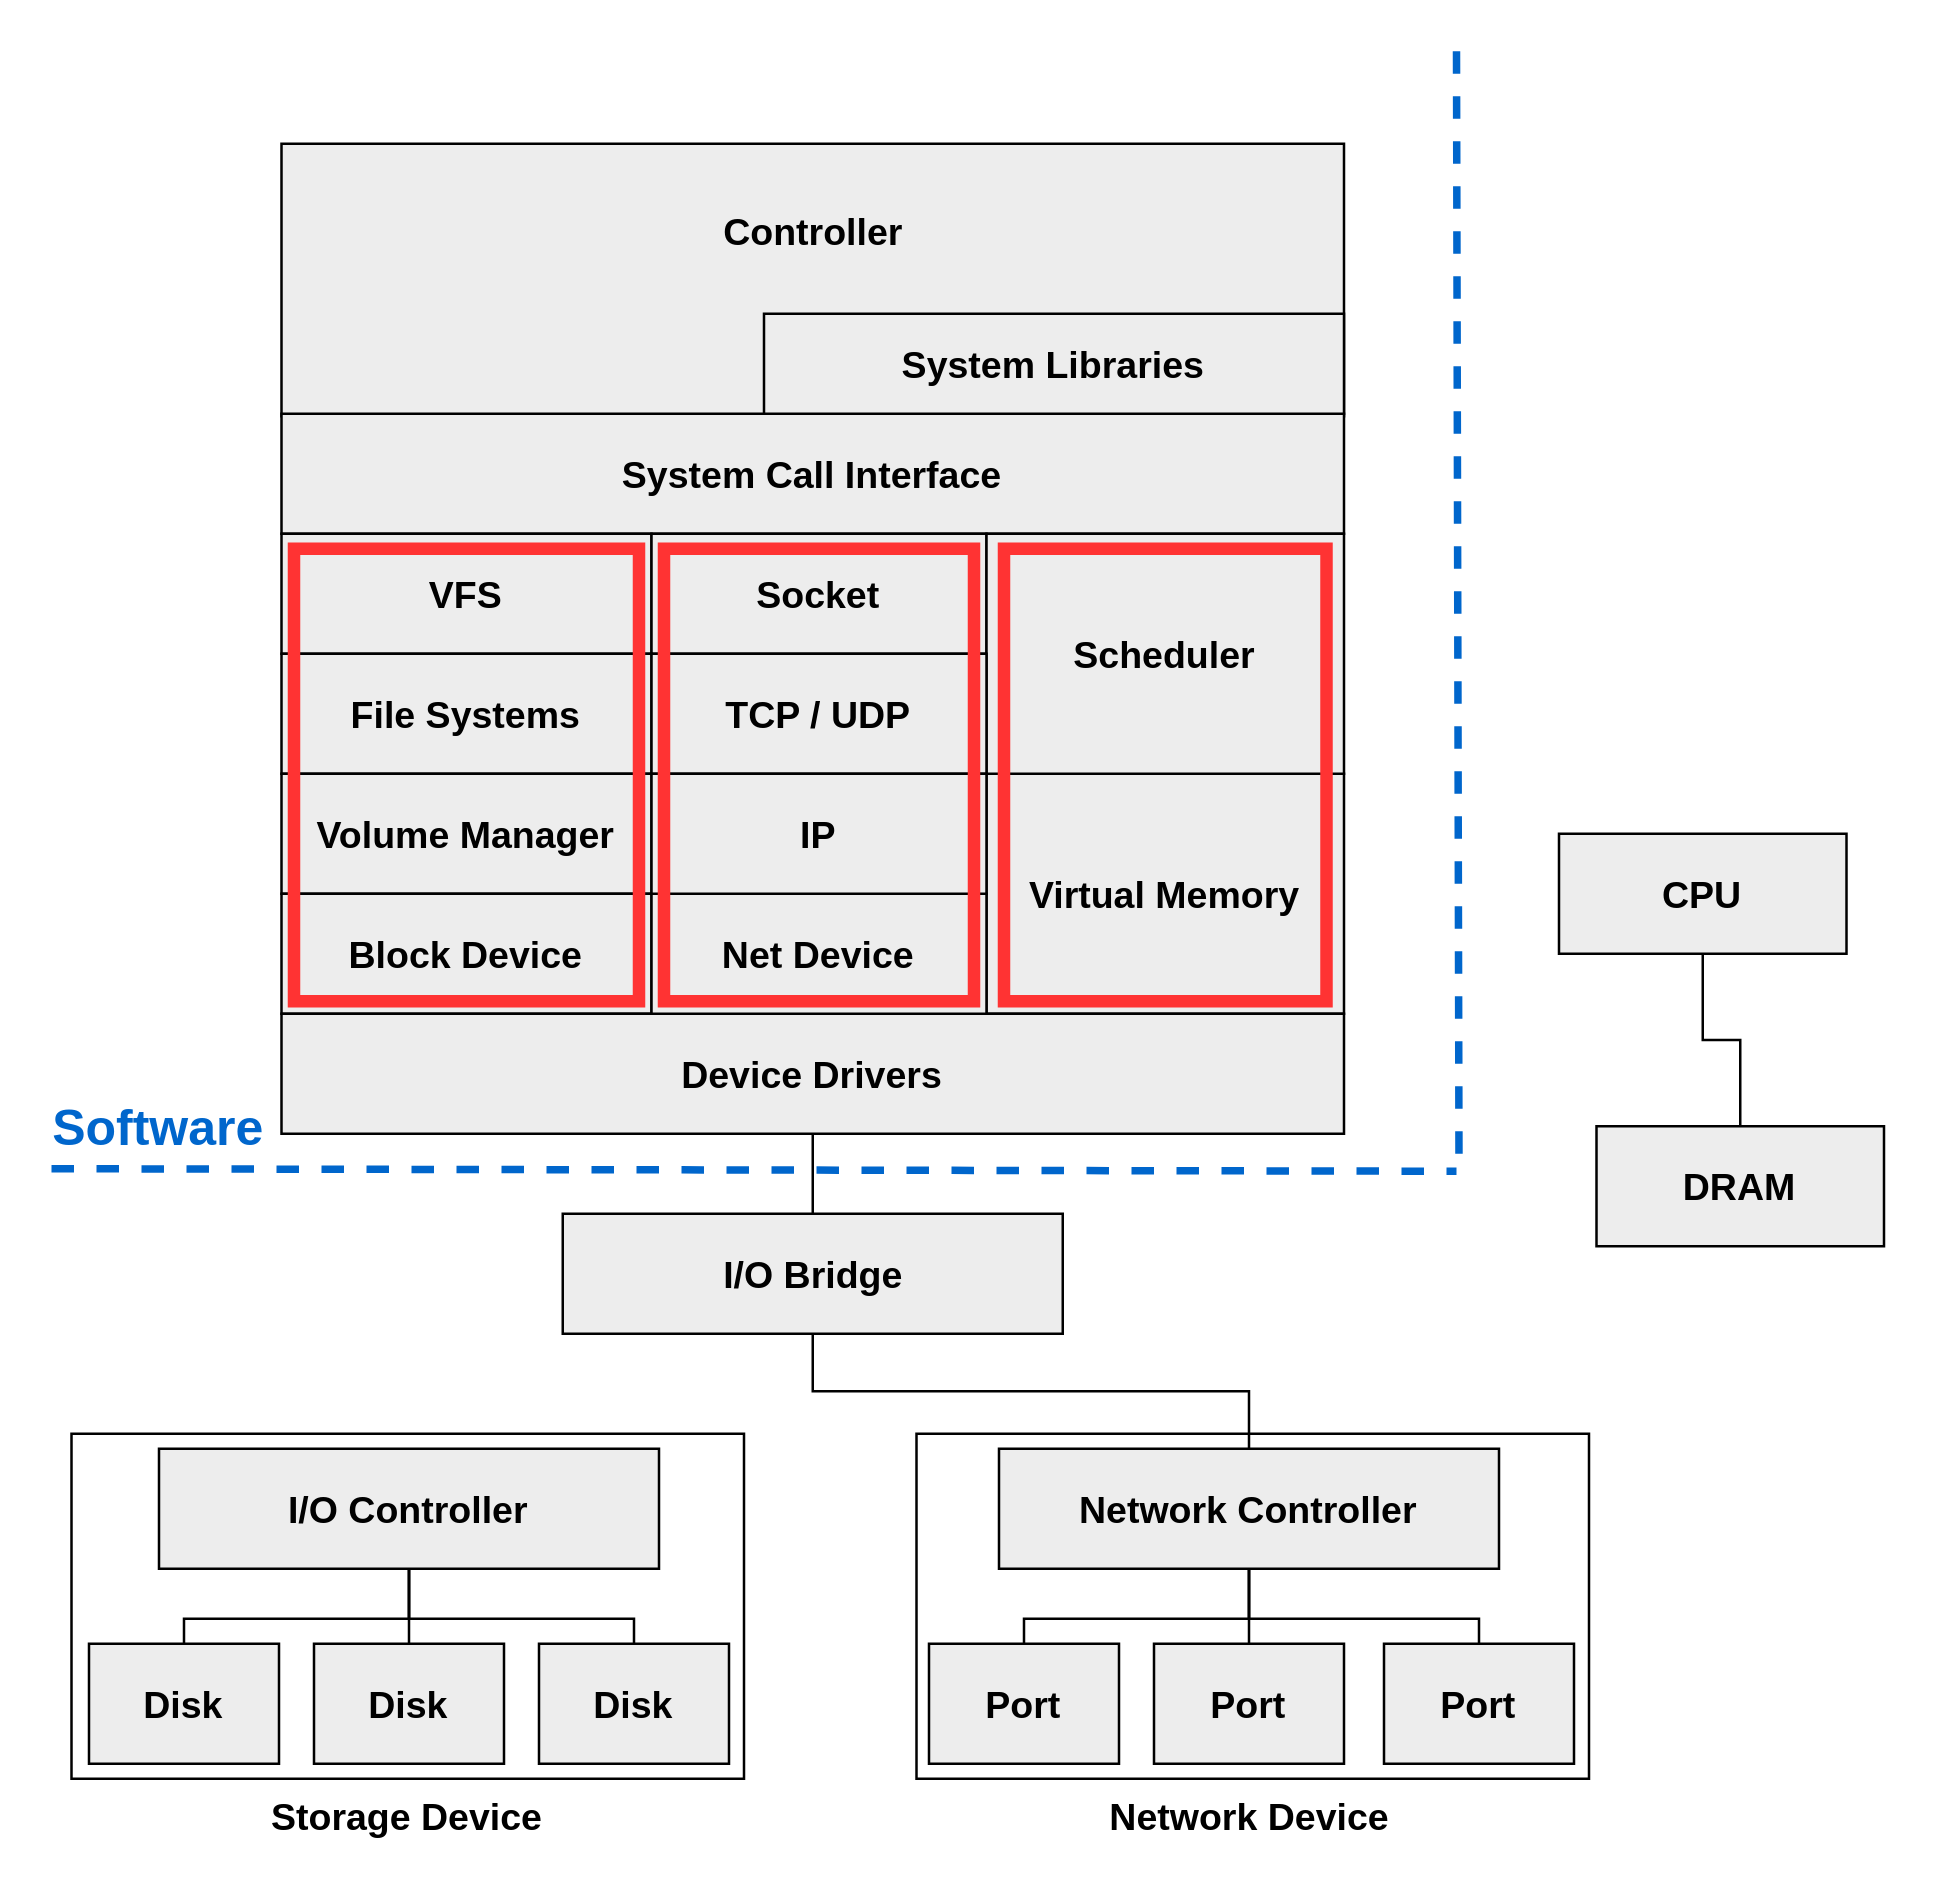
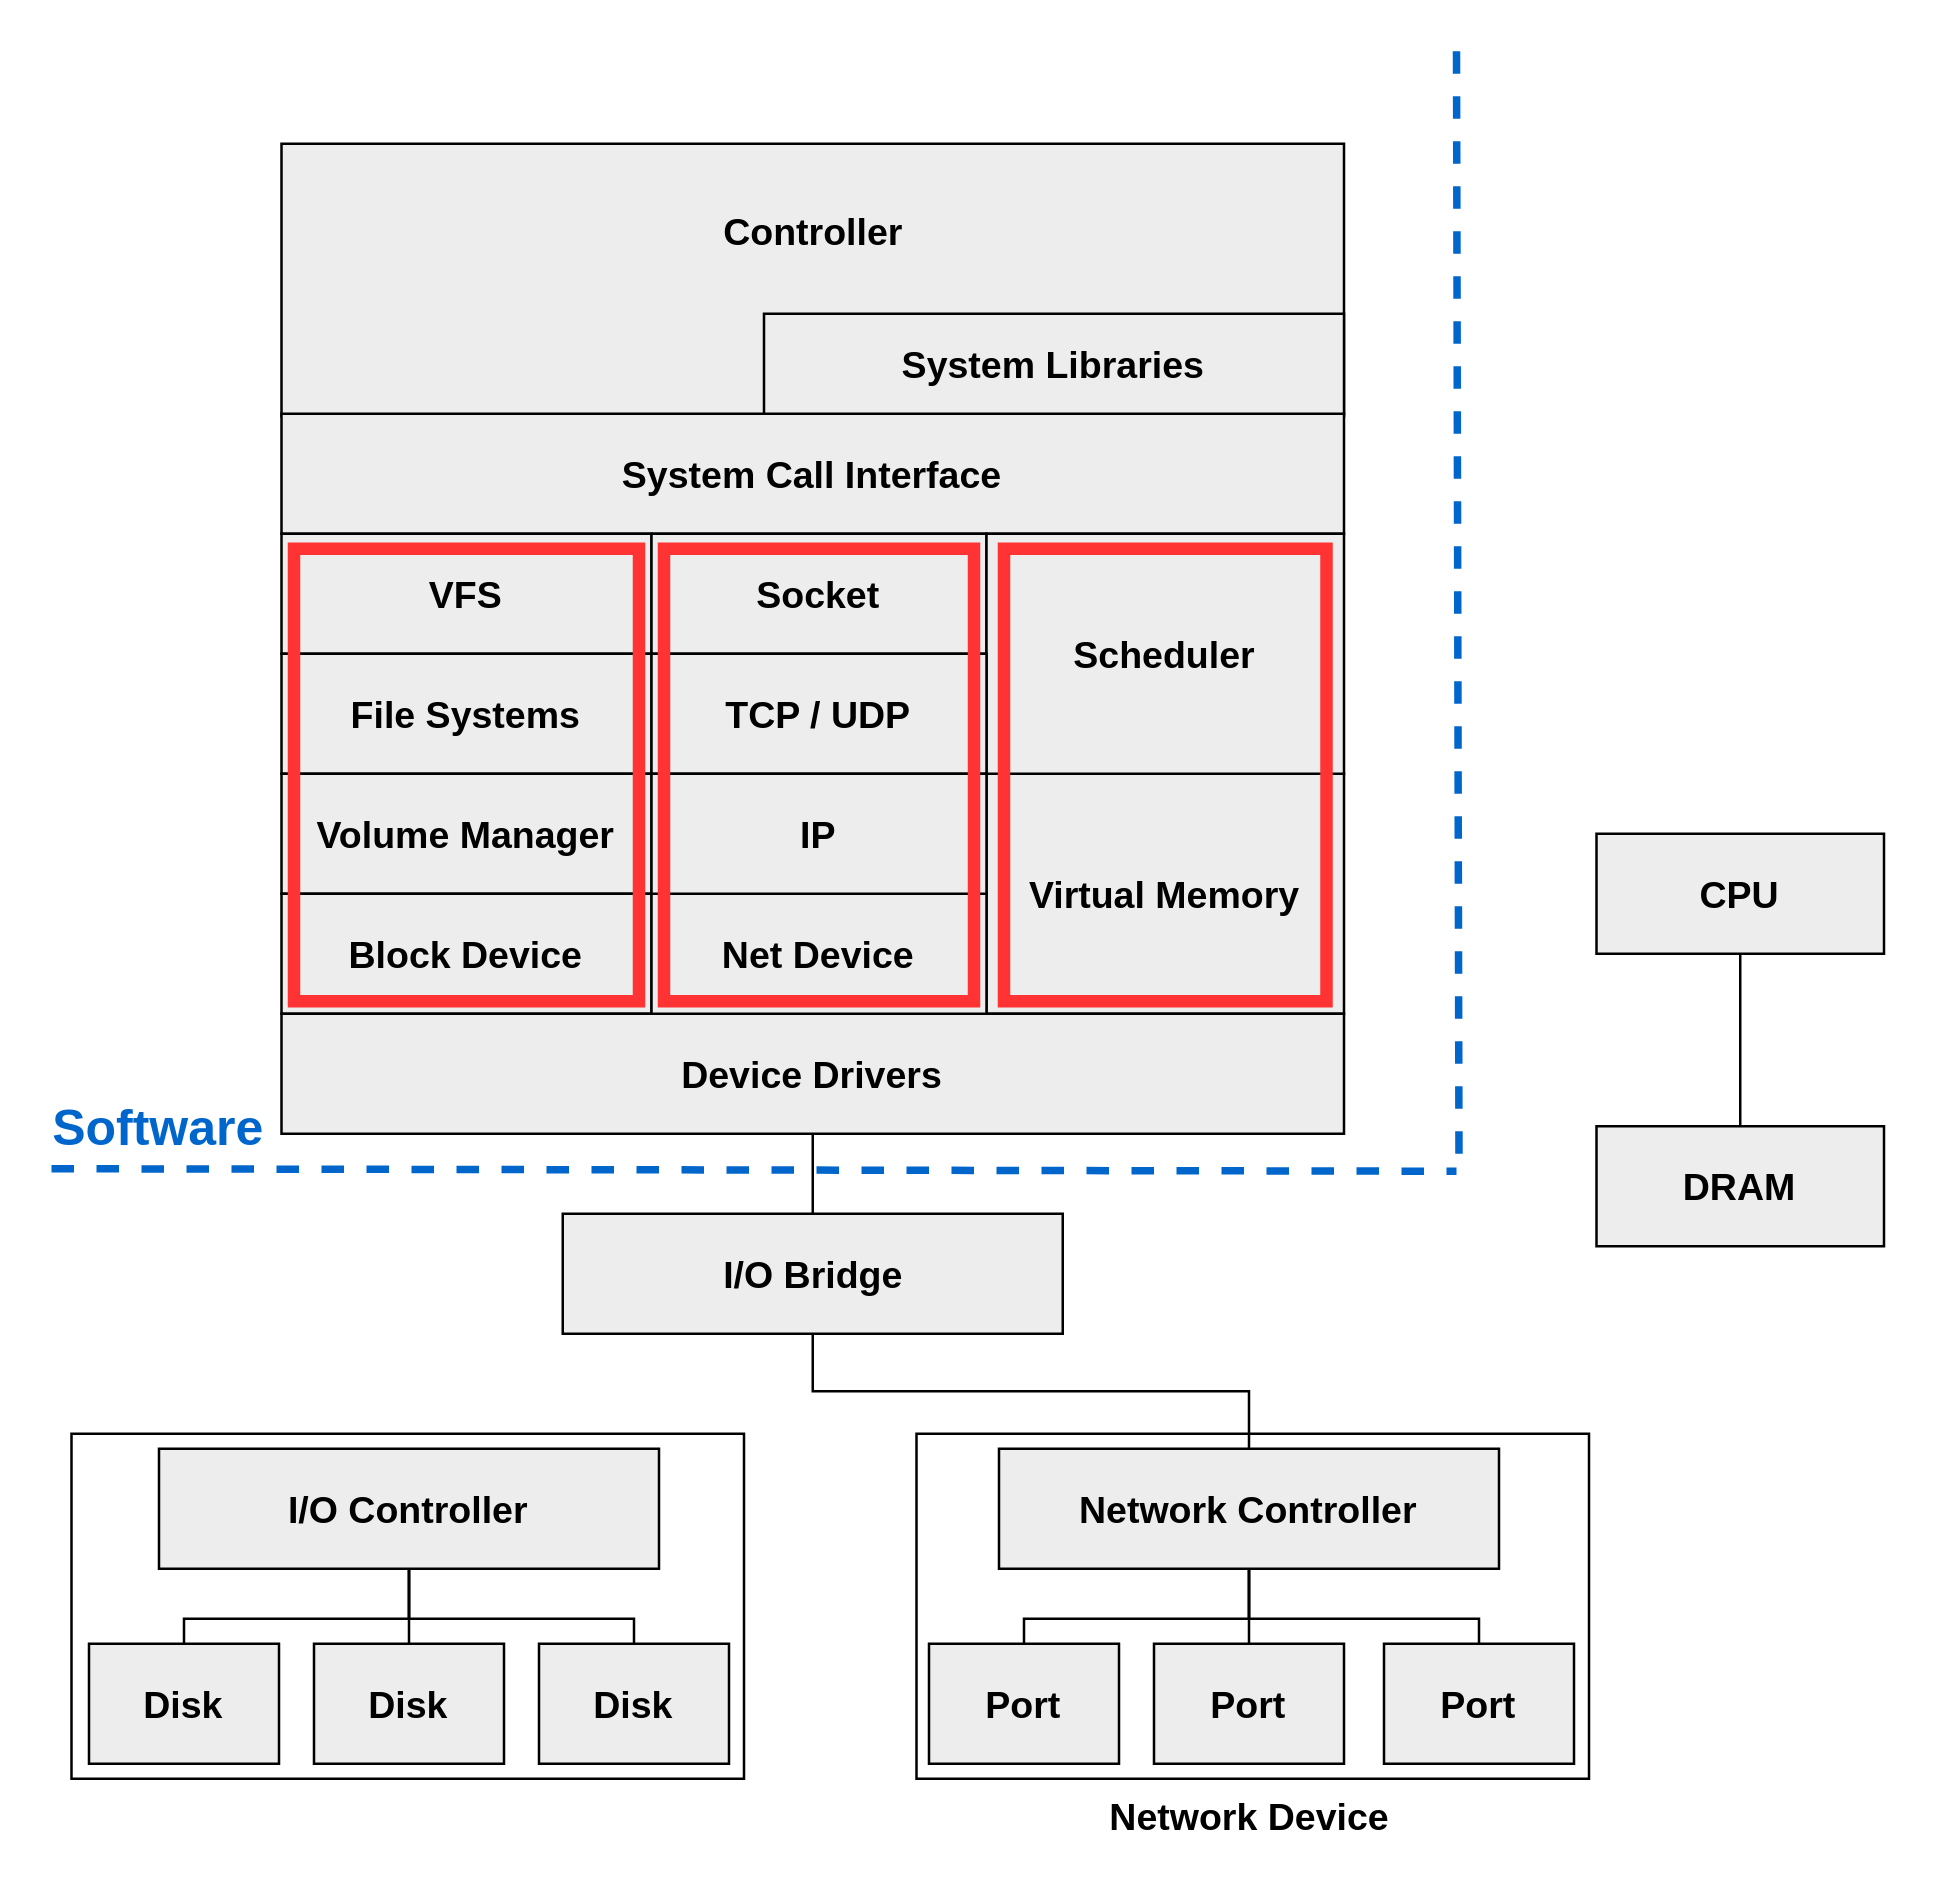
(1703, 894) -> (1740, 894)
(408, 1816) -> none
